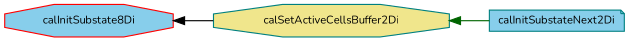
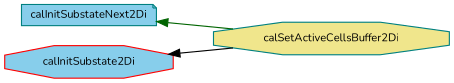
(89, 21) -> (89, 62)
(475, 21) -> (200, 26)
